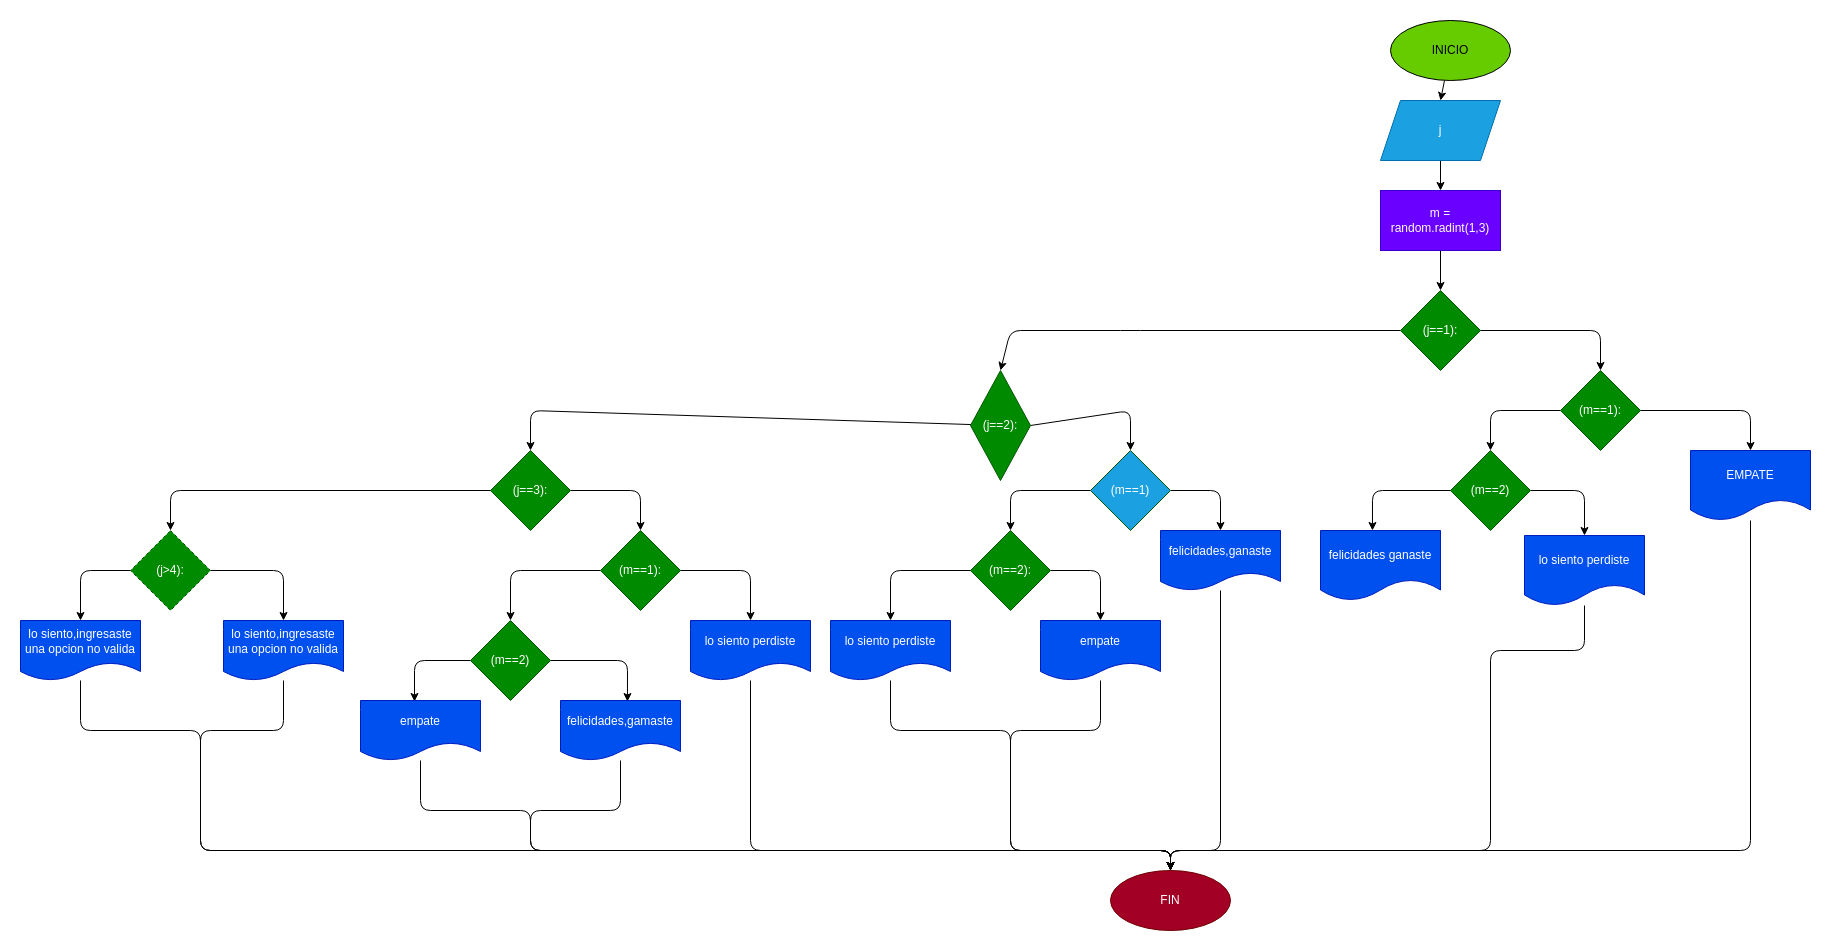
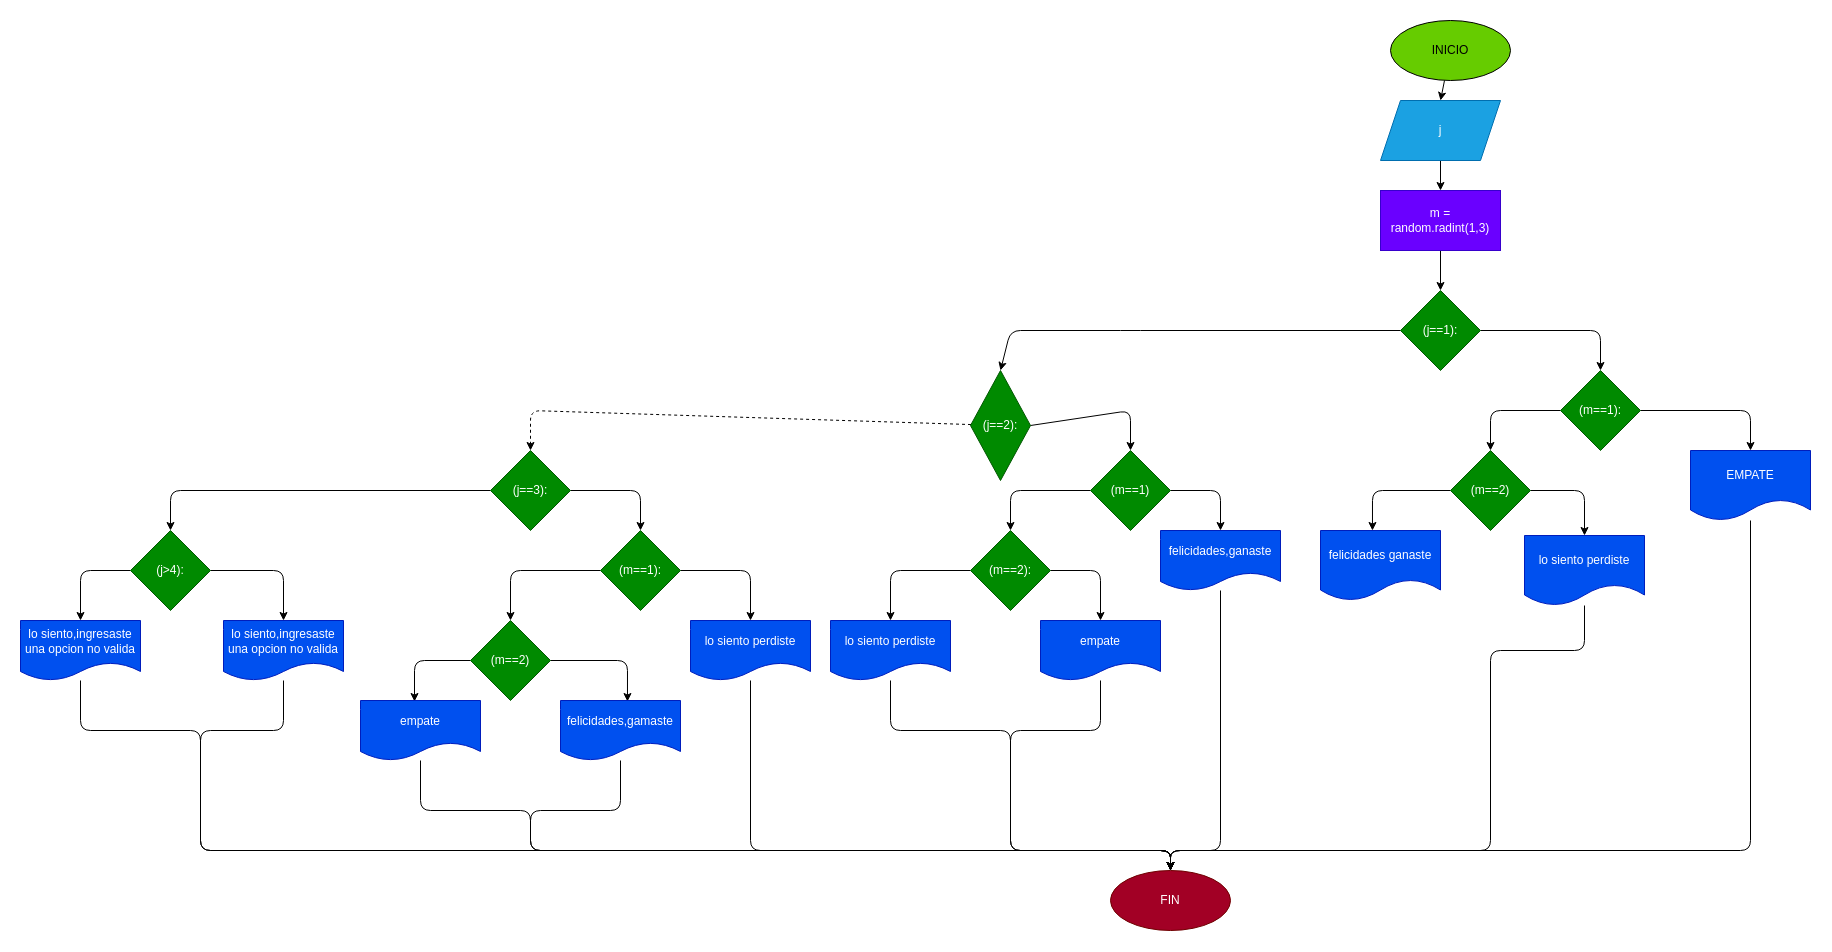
(739, 417) -> (739, 417)
(1131, 491) -> (1131, 491)
(171, 571) -> (171, 571)
